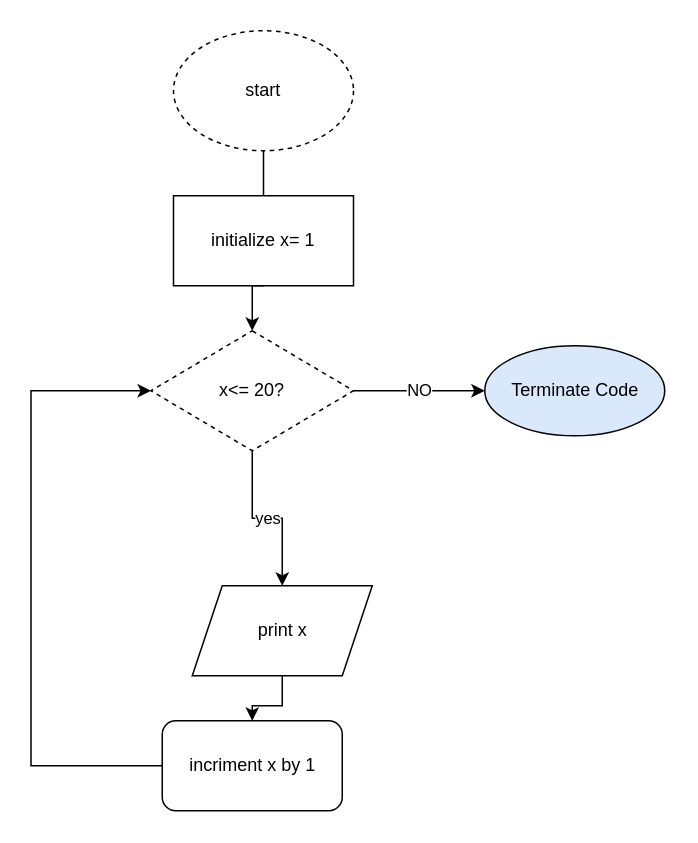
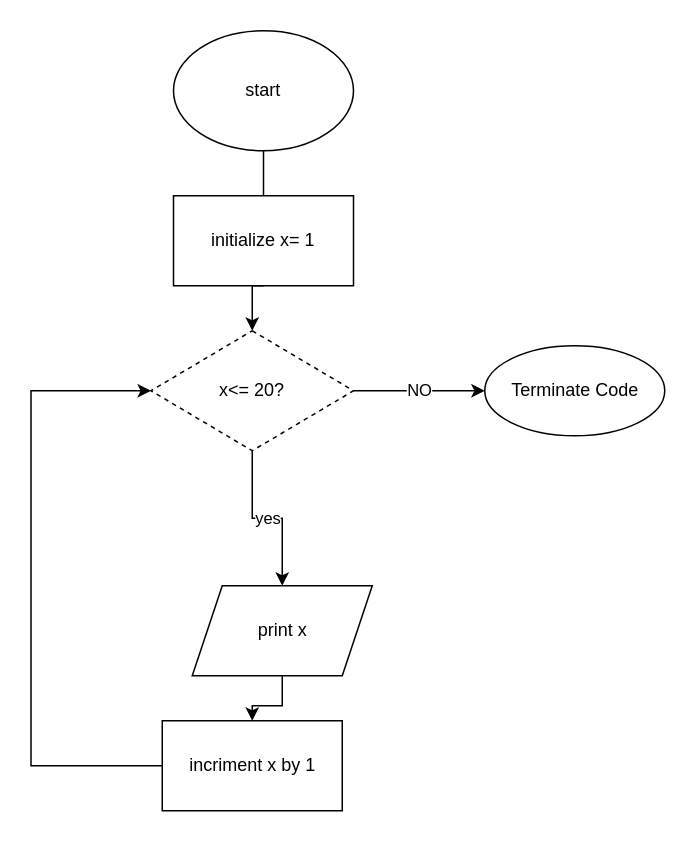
(263, 91) -> (263, 91)
(575, 391) -> (575, 391)
(252, 766) -> (252, 766)
